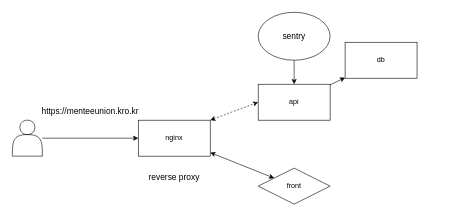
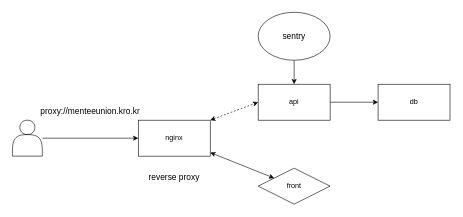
(381, 60) -> (414, 102)
(90, 111) -> (90, 111)
